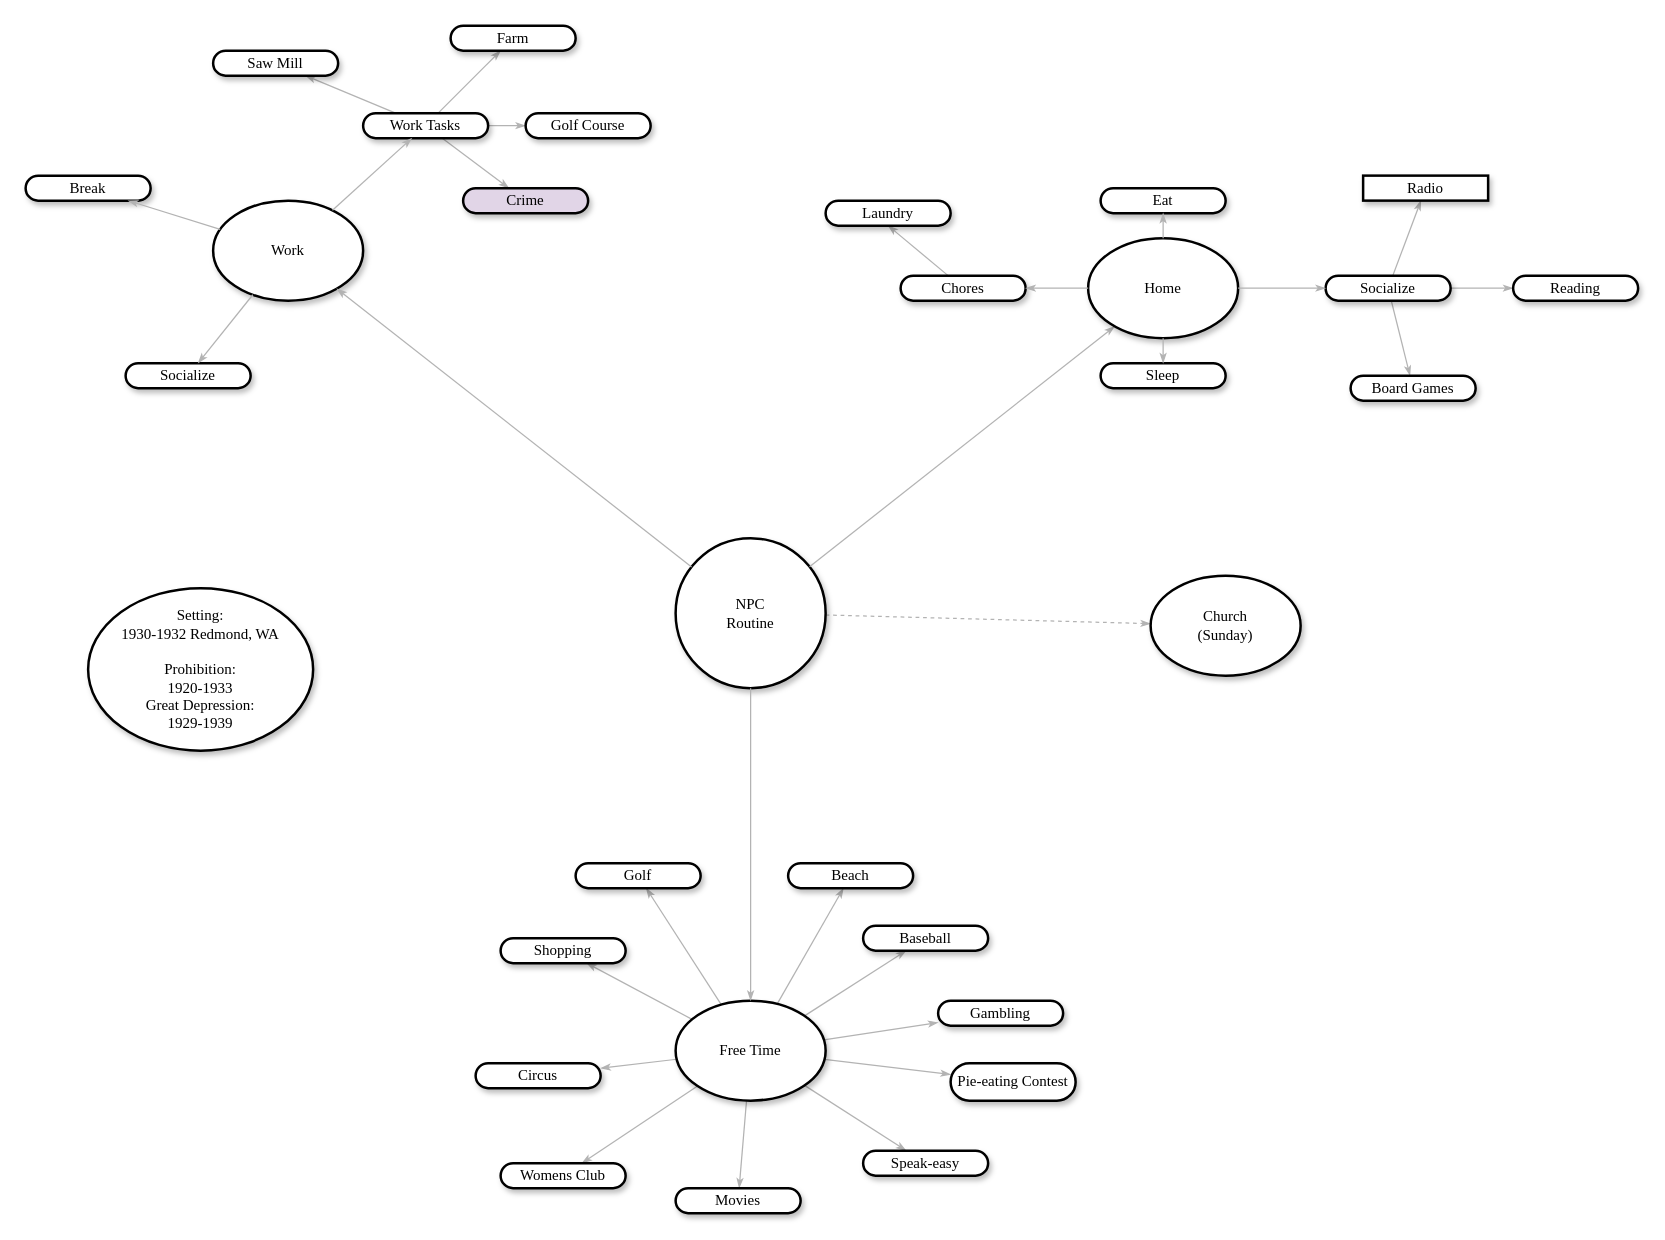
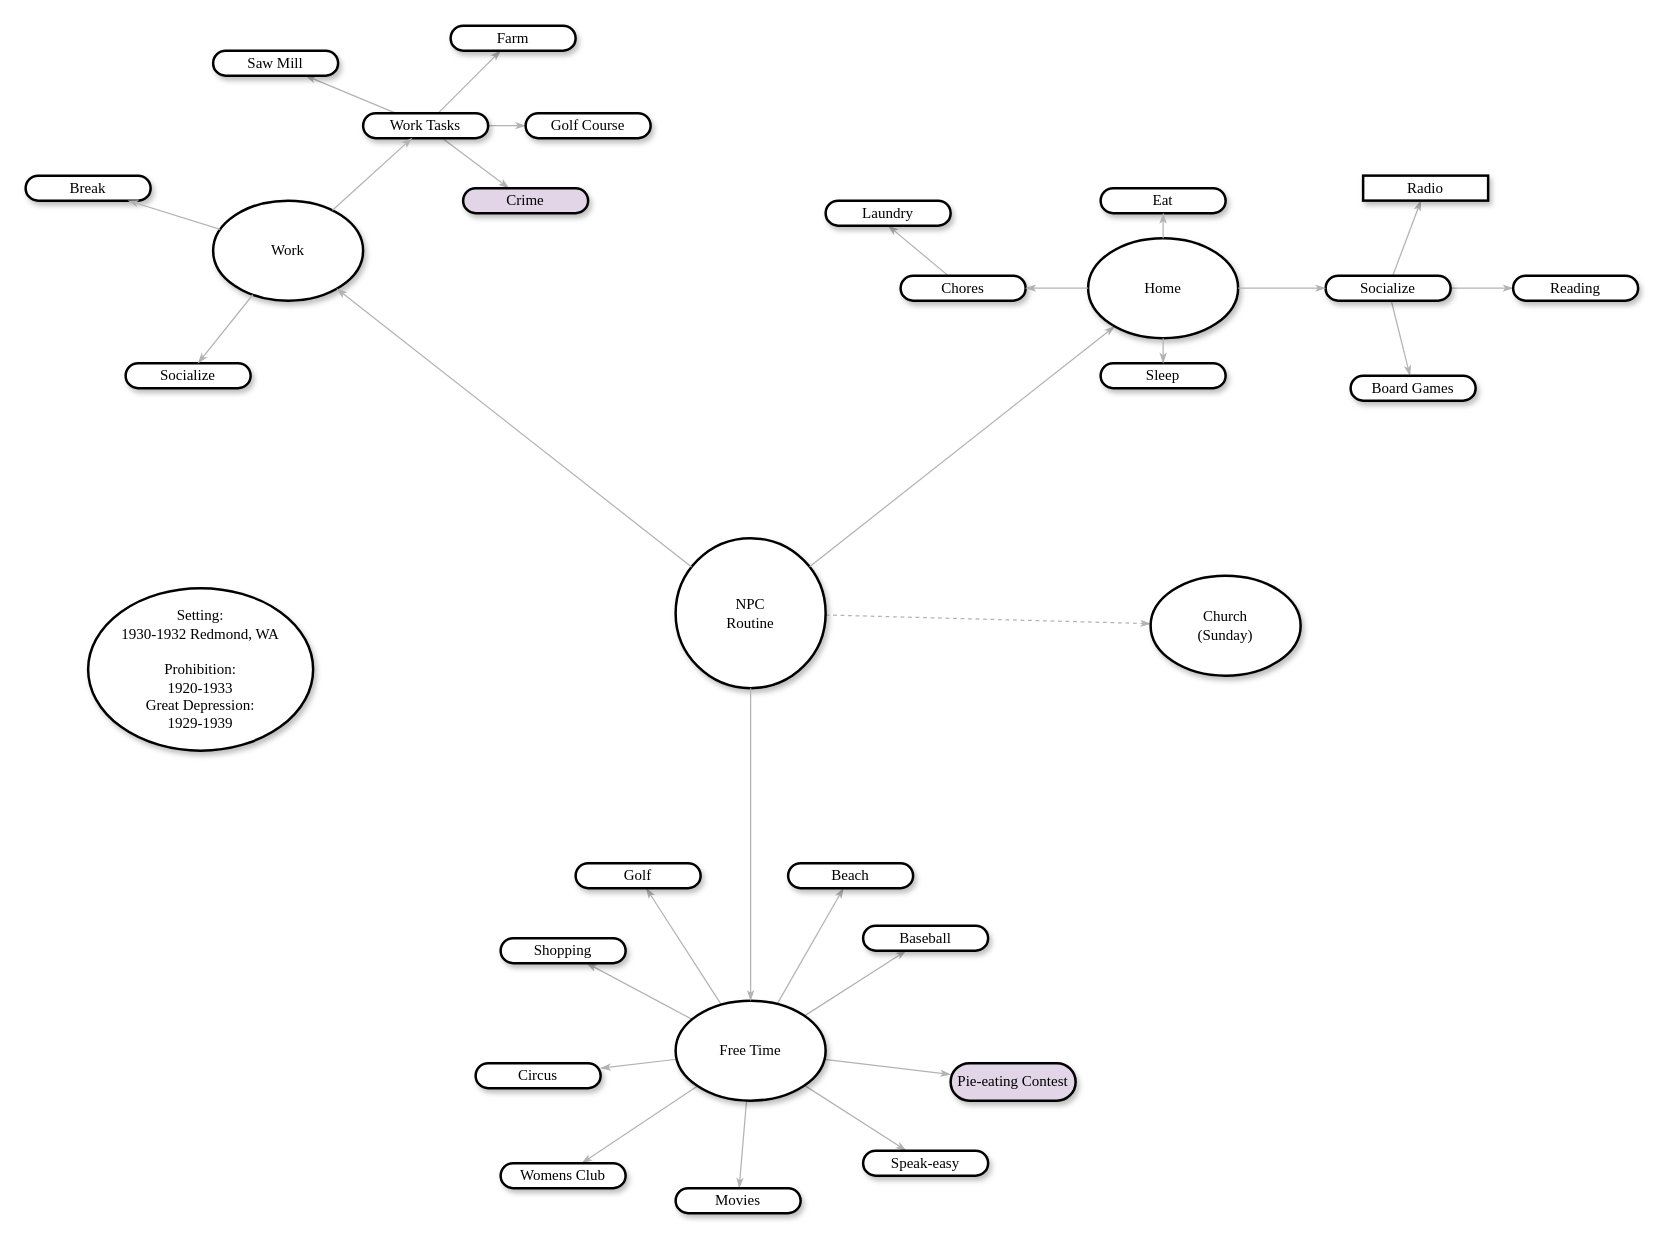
(1001, 1013) -> none
(878, 1032) -> none
(1013, 1082) -> (1013, 1082)
